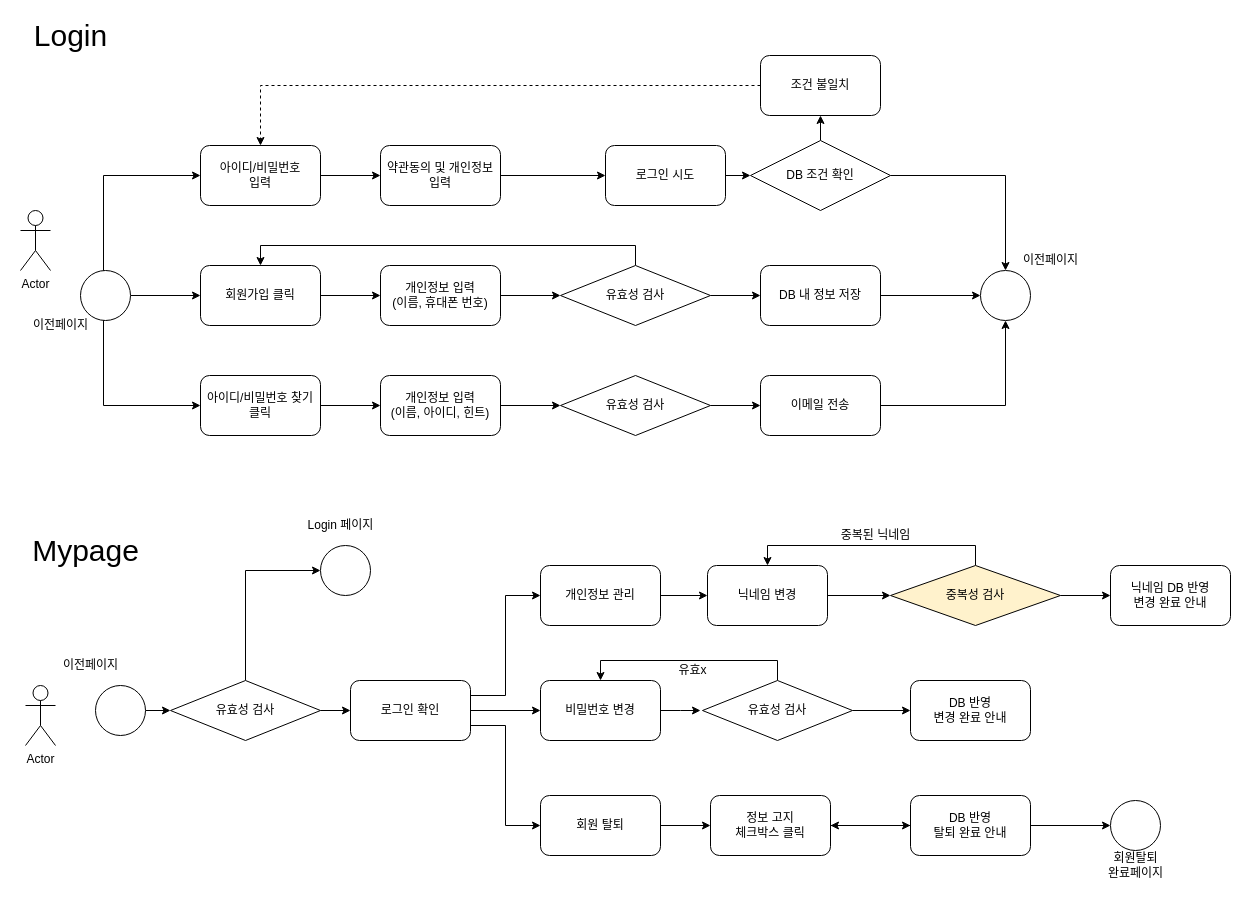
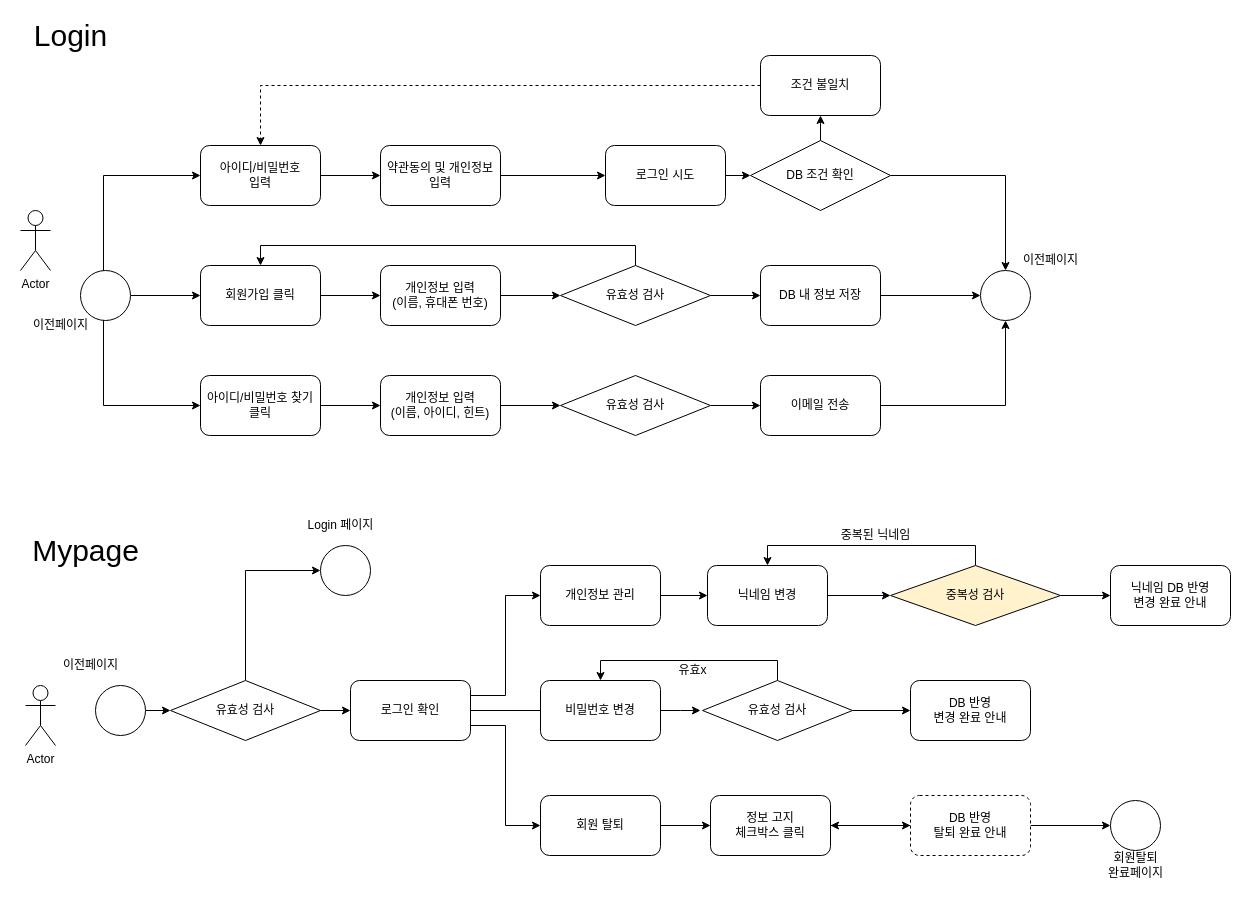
(532, 711) -> (535, 711)
(971, 826) -> (971, 826)
